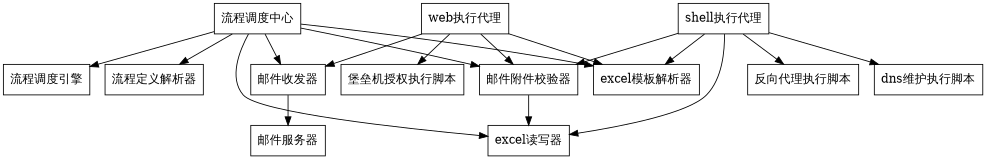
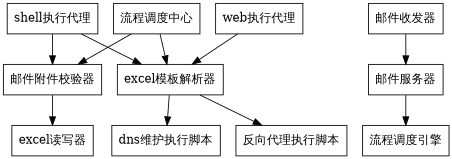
(491, 43) -> none
(271, 45) -> none
(760, 47) -> (227, 108)
(820, 47) -> (168, 106)
(156, 48) -> (406, 106)
(376, 49) -> none
(154, 80) -> none
(402, 80) -> none
(676, 111) -> none
(328, 117) -> none
